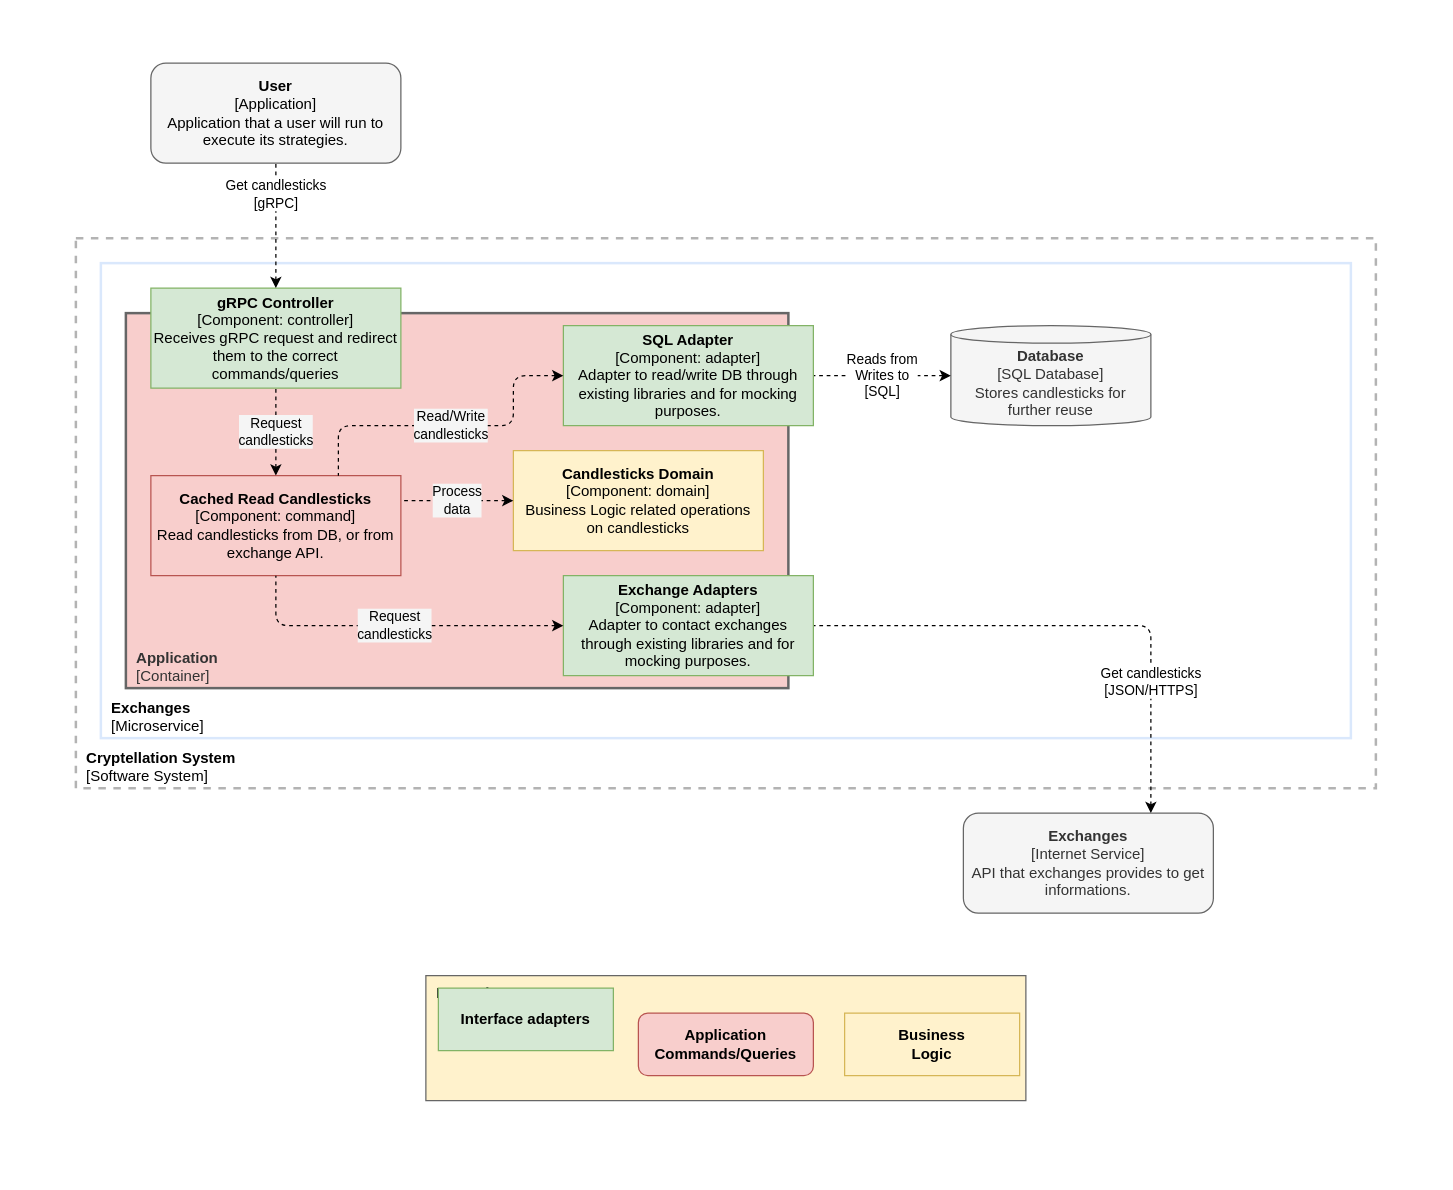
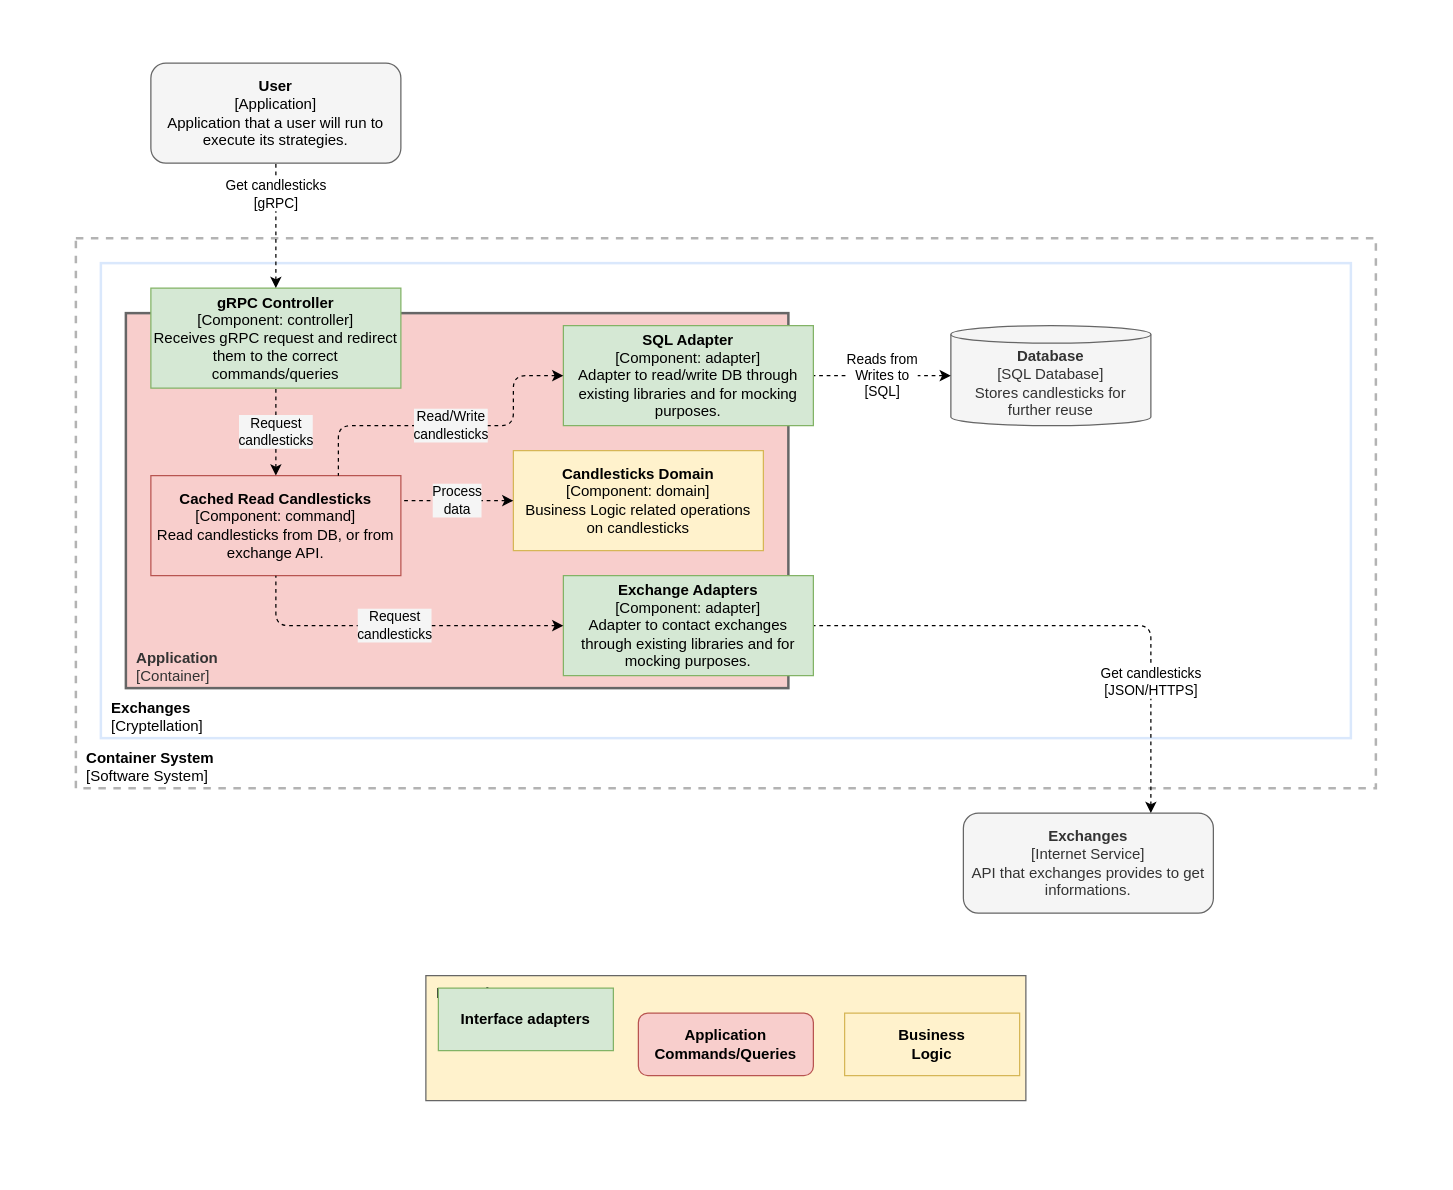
(158, 716) -> (160, 716)
(154, 766) -> (148, 766)
